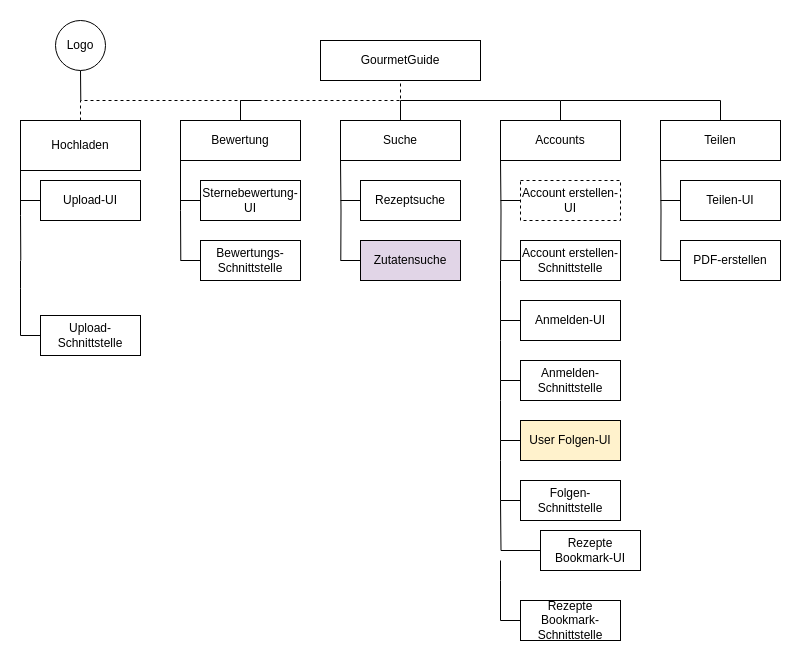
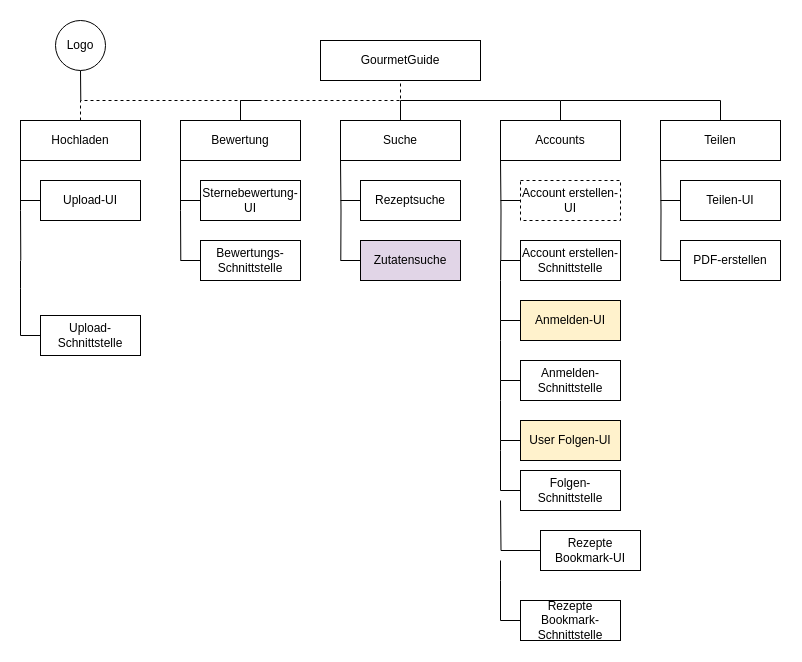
(81, 146) -> (81, 141)
(571, 321) -> (571, 321)
(571, 501) -> (571, 491)
